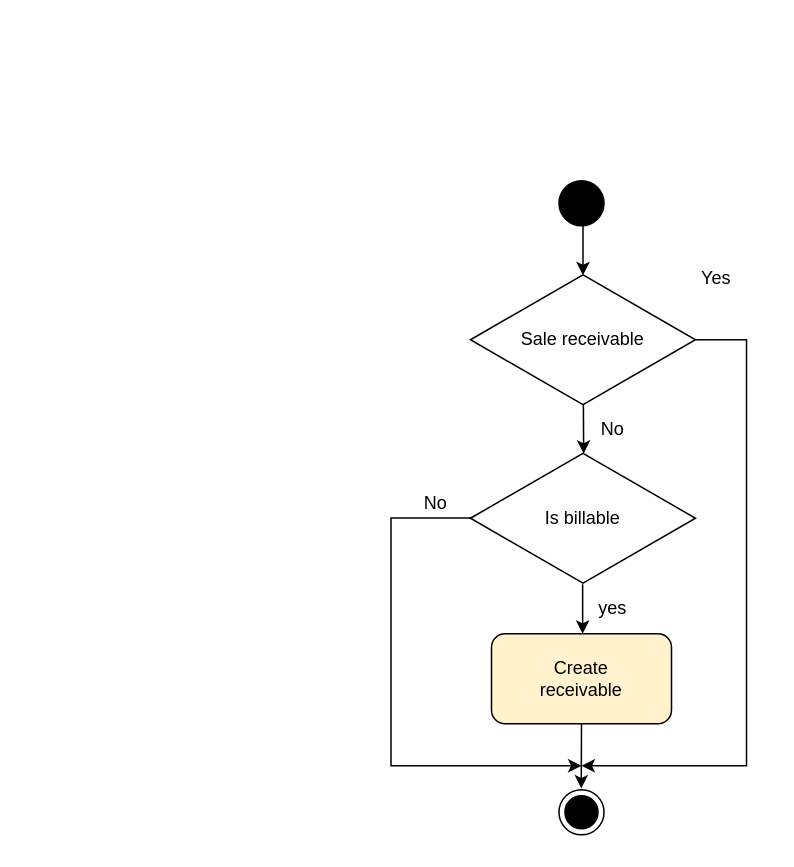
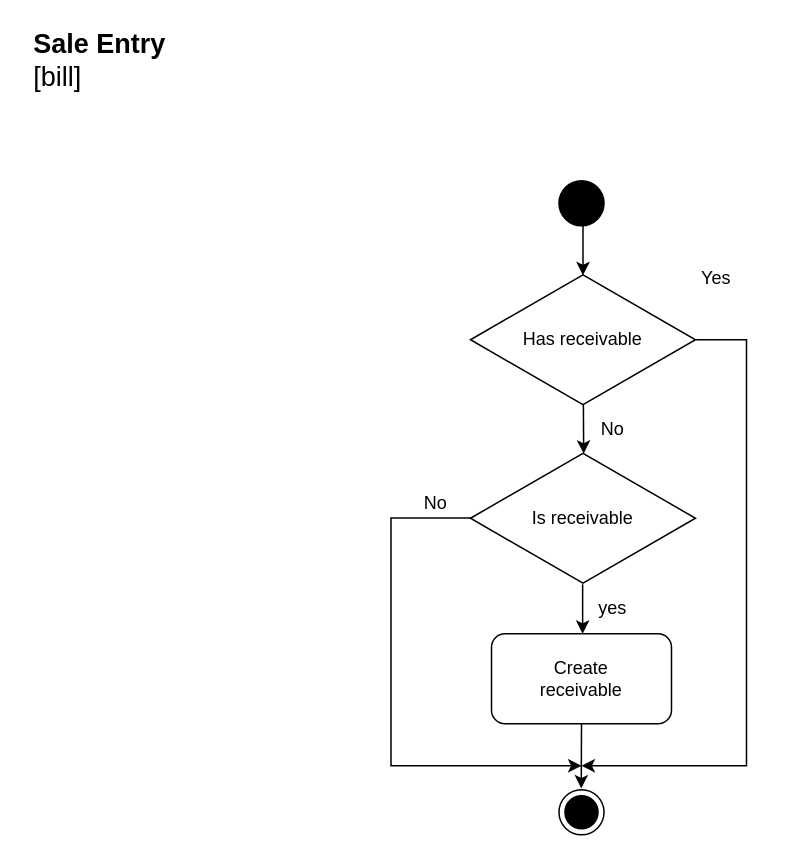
none -> (113, 61)
(583, 340) -> (583, 340)
(583, 518) -> (583, 518)
(581, 679) -> (581, 679)
